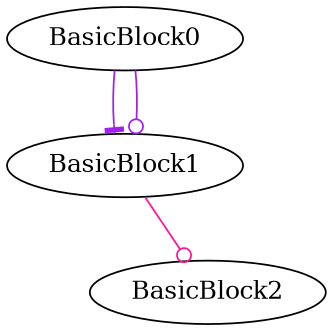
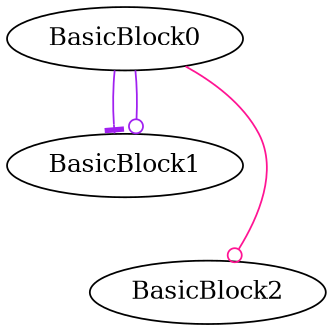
(163, 223) -> (263, 144)
